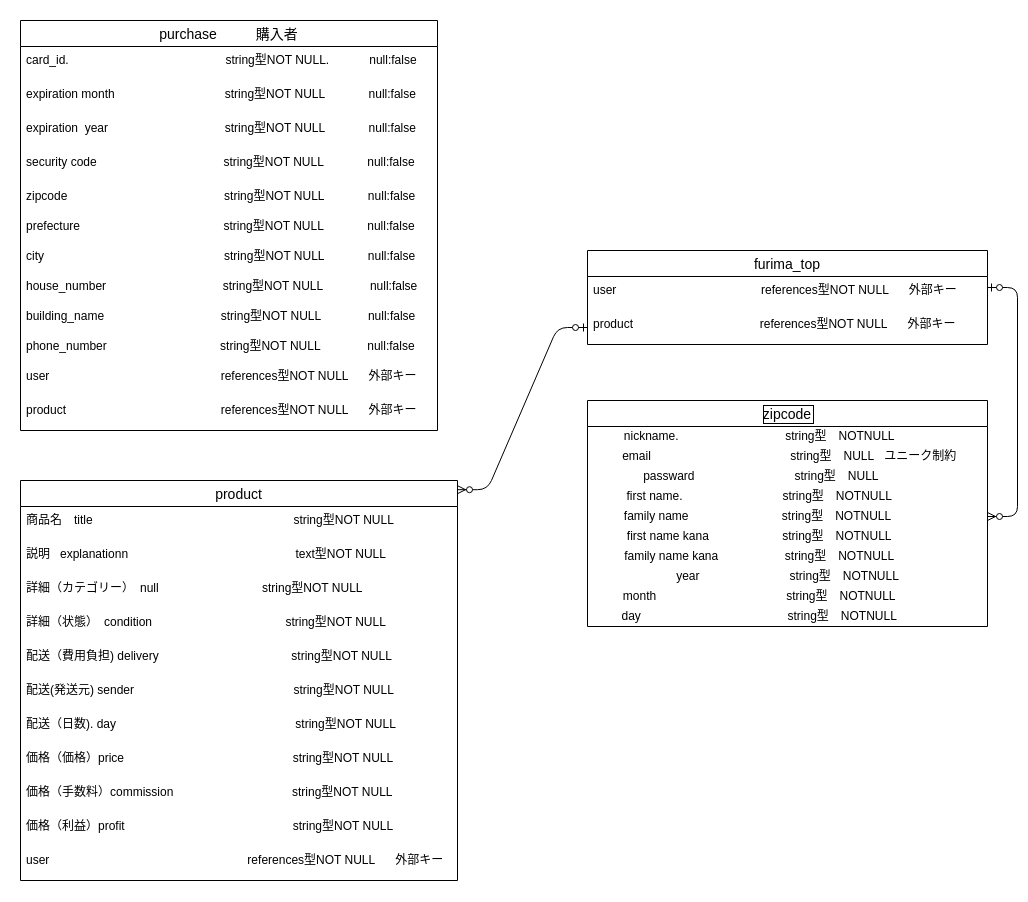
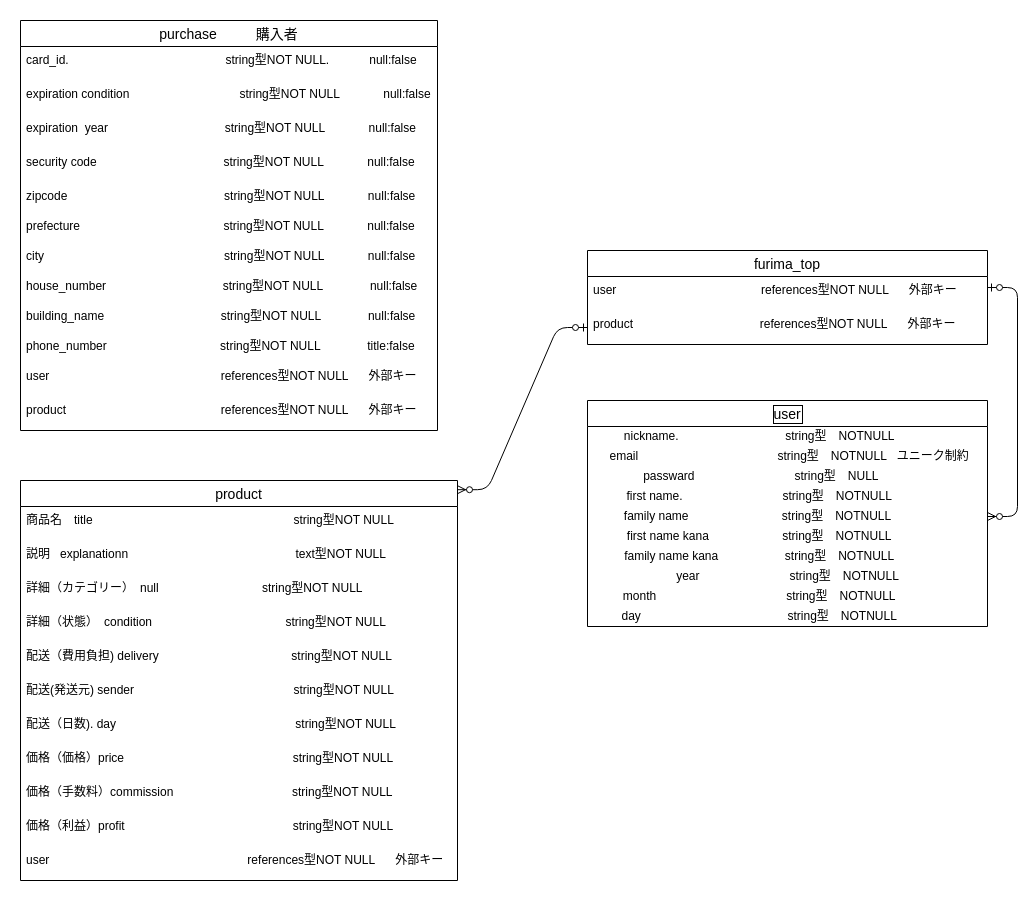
(273, 94) -> (283, 94)
(267, 346) -> (271, 346)
(787, 414) -> (787, 414)
(788, 457) -> (788, 457)
